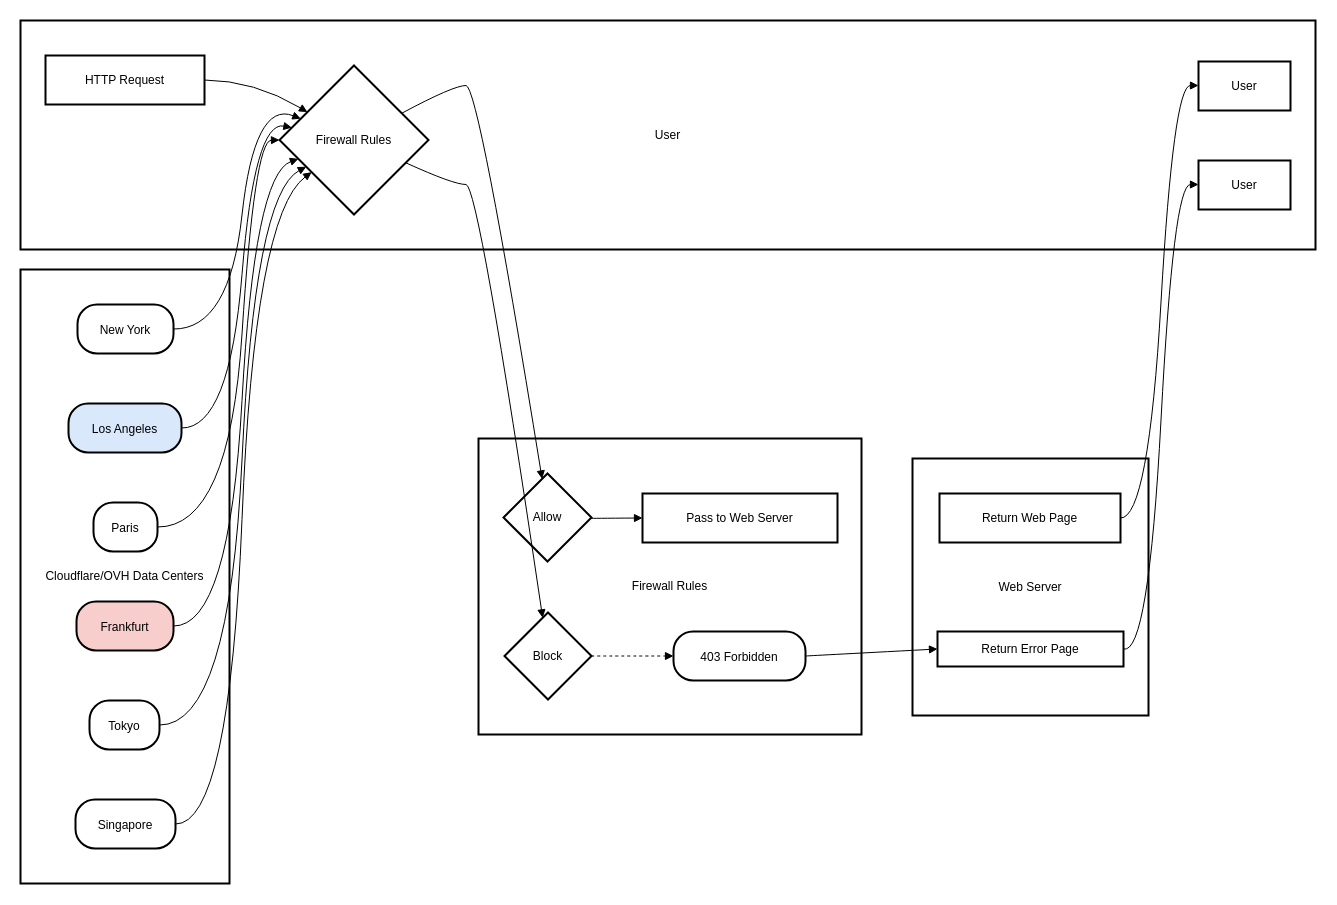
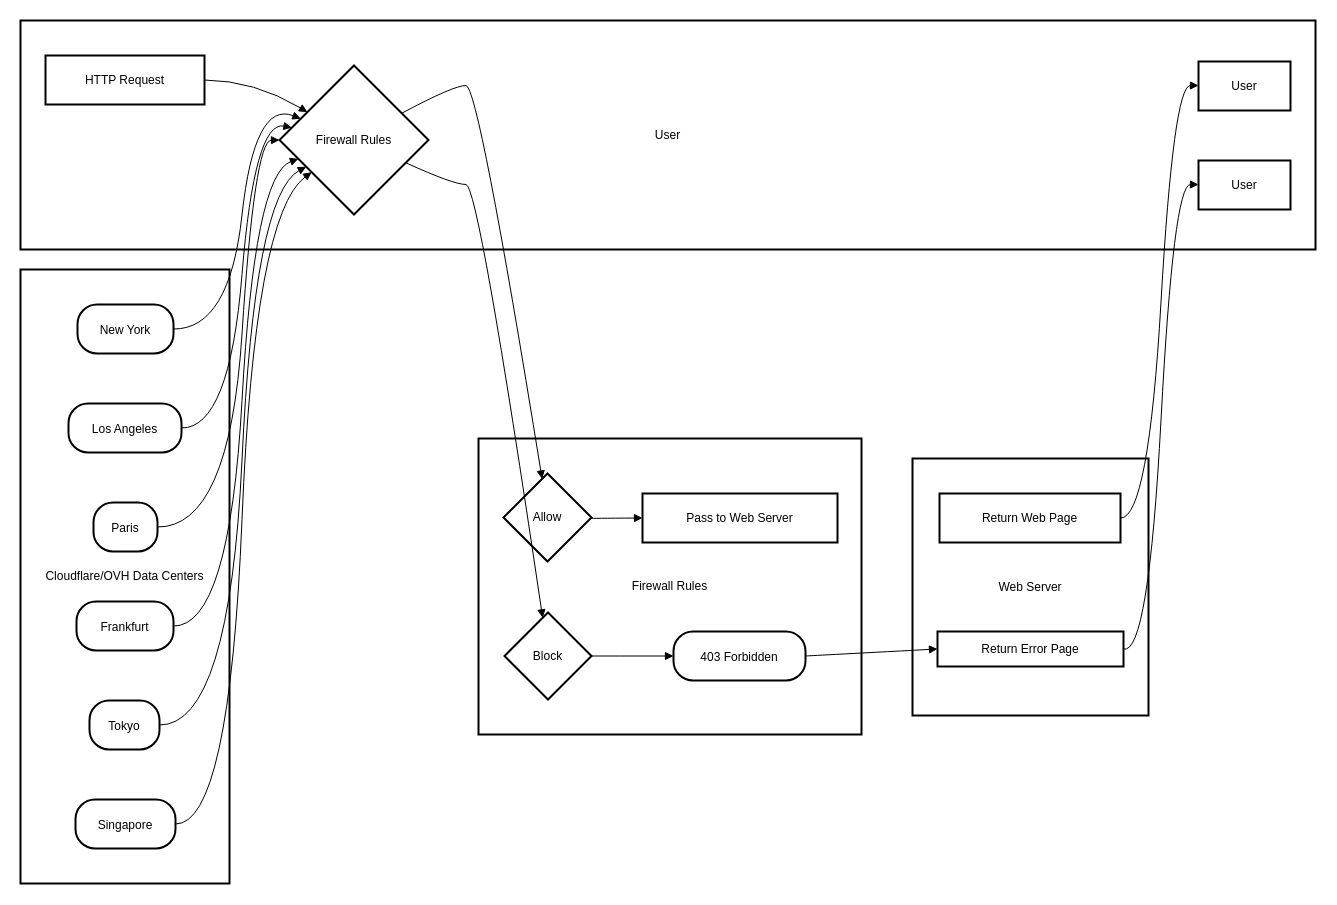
(125, 428) -> (125, 428)
(125, 626) -> (125, 626)
(629, 656) -> (629, 656)
